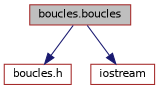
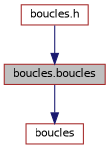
(62, 40) -> (55, 39)
(123, 74) -> (55, 134)
